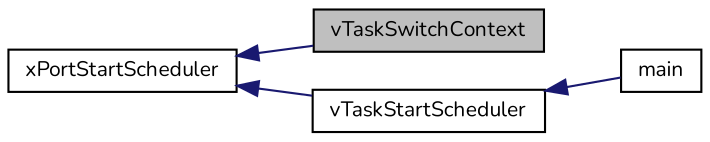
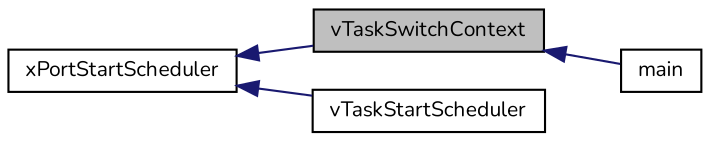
(594, 82) -> (593, 59)
